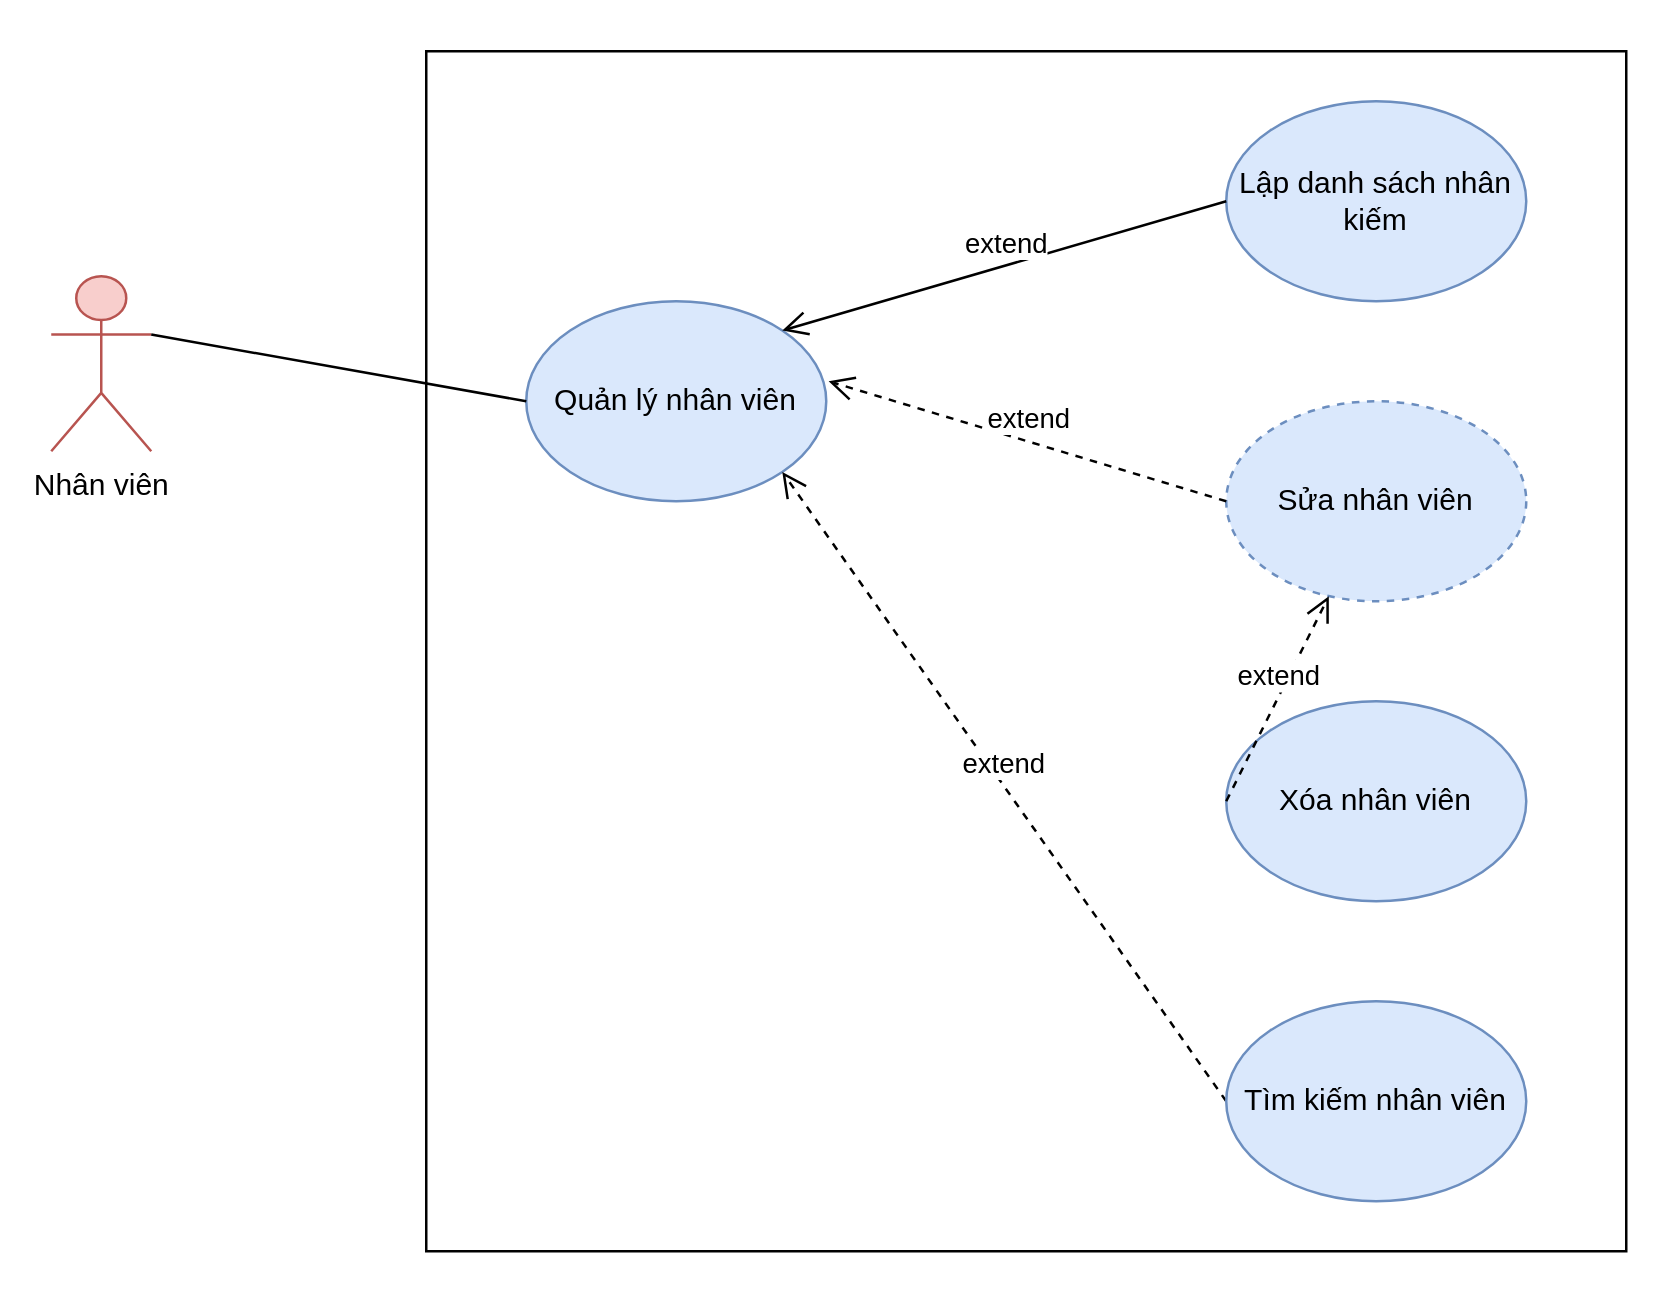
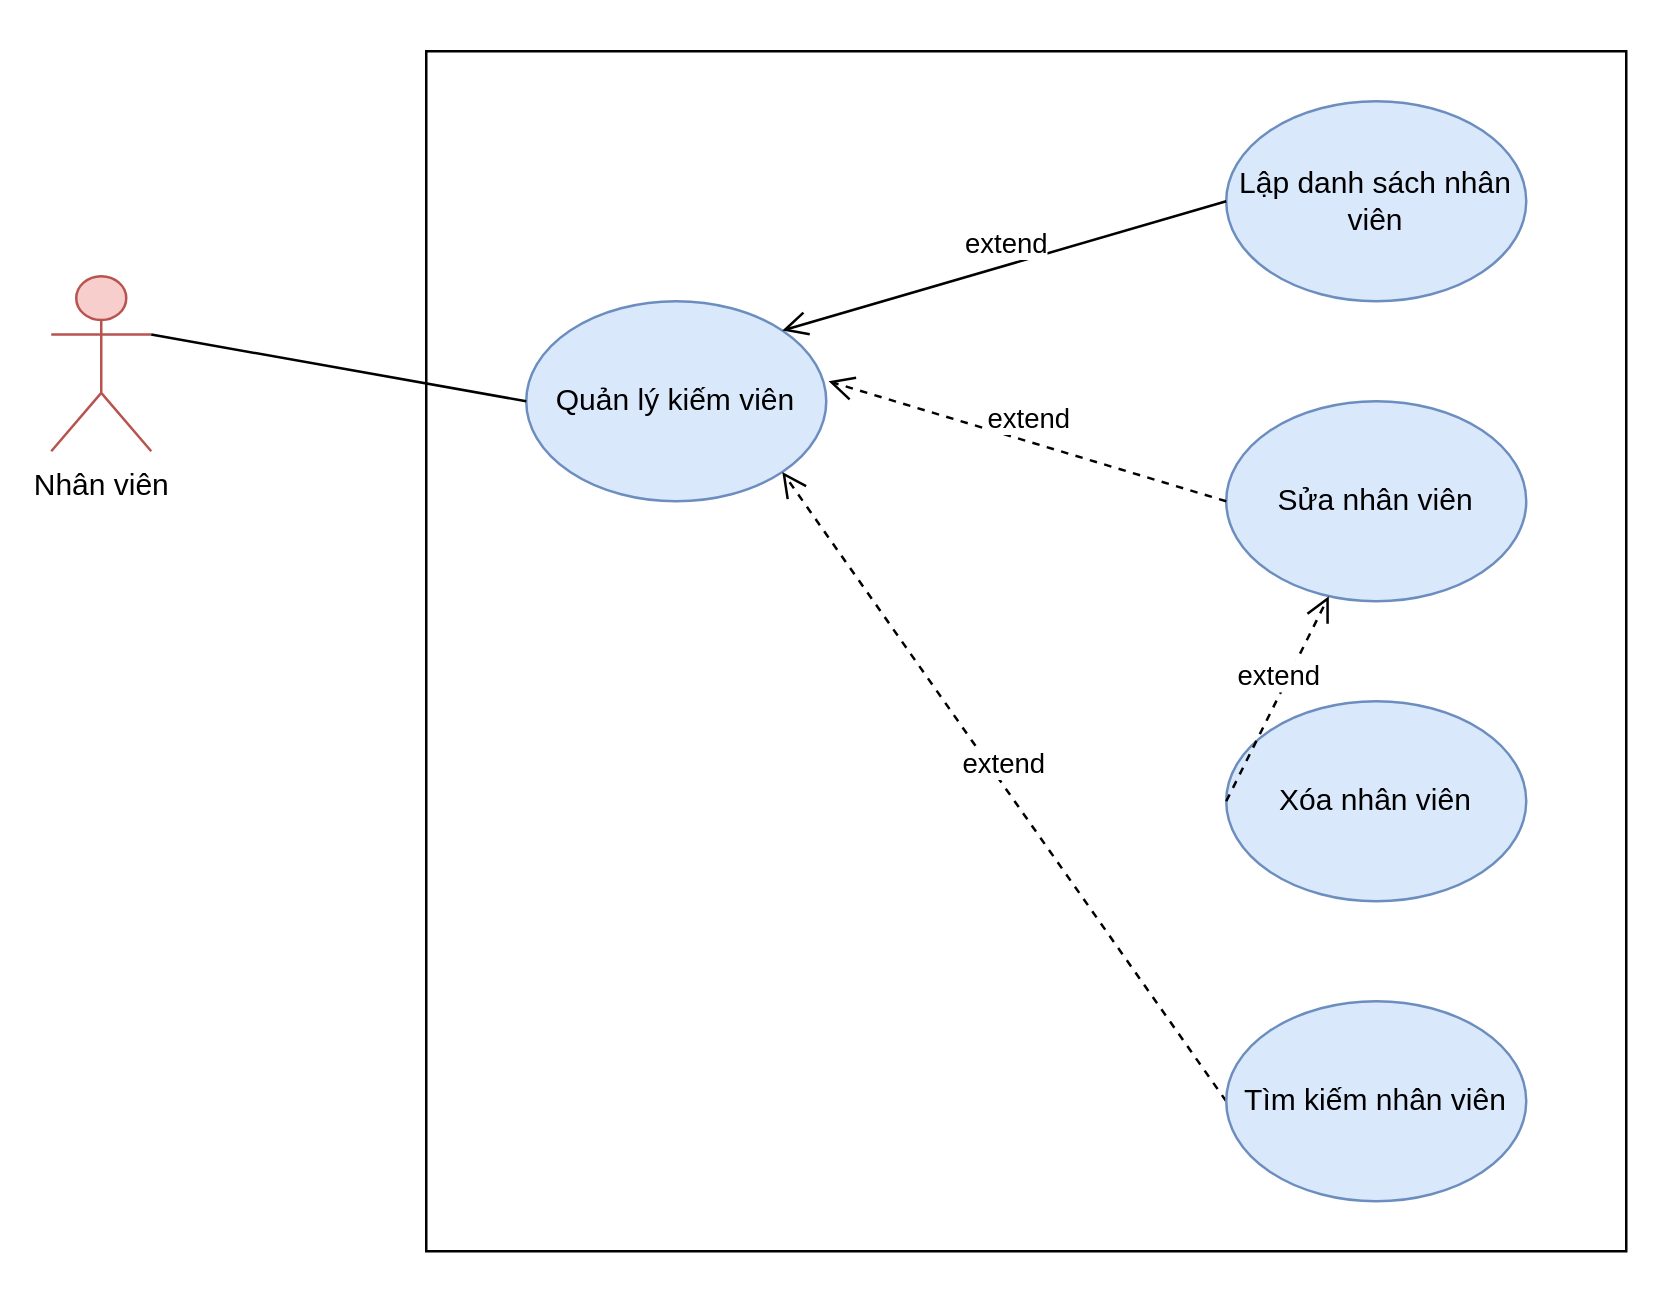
(1376, 201) -> (1376, 201)
(676, 401) -> (676, 401)
(1376, 501) -> (1376, 501)
